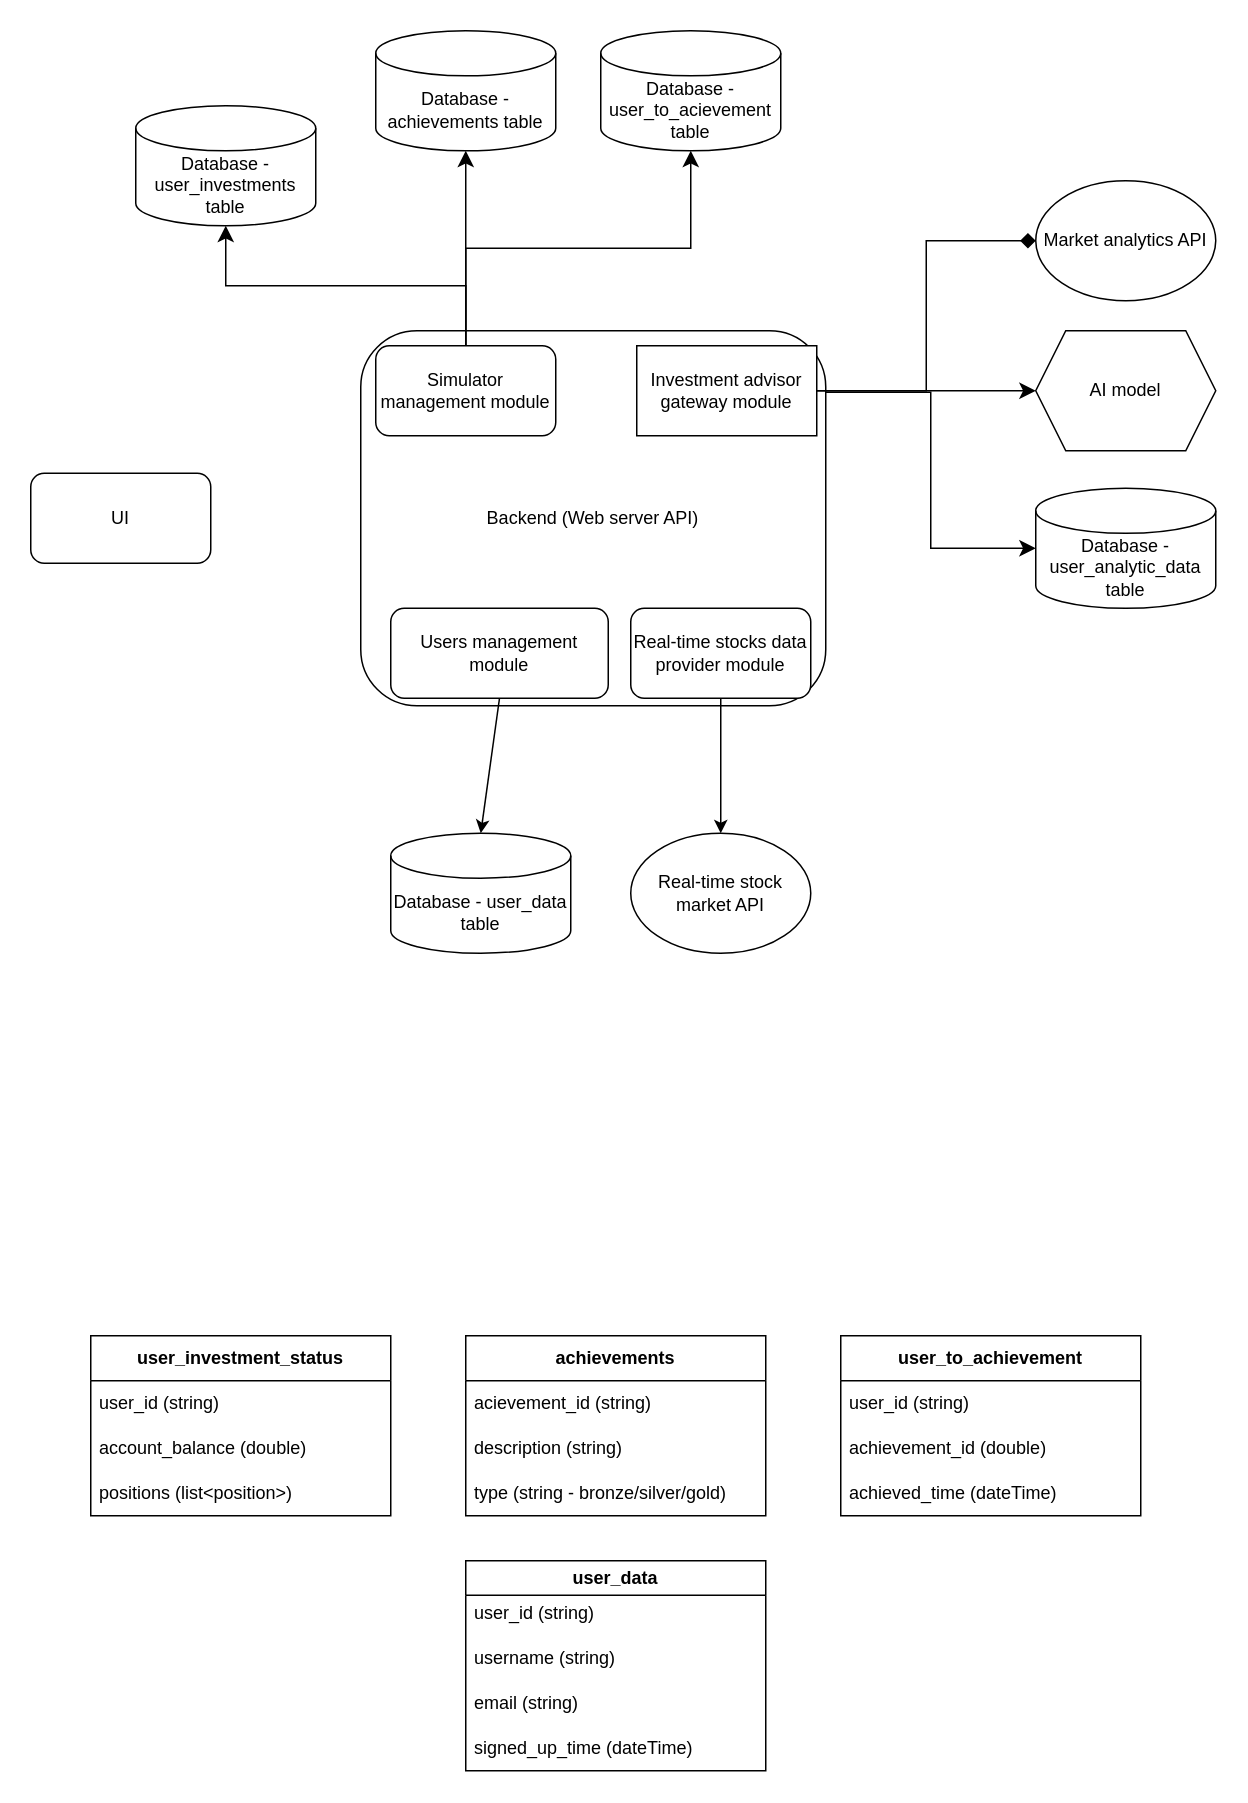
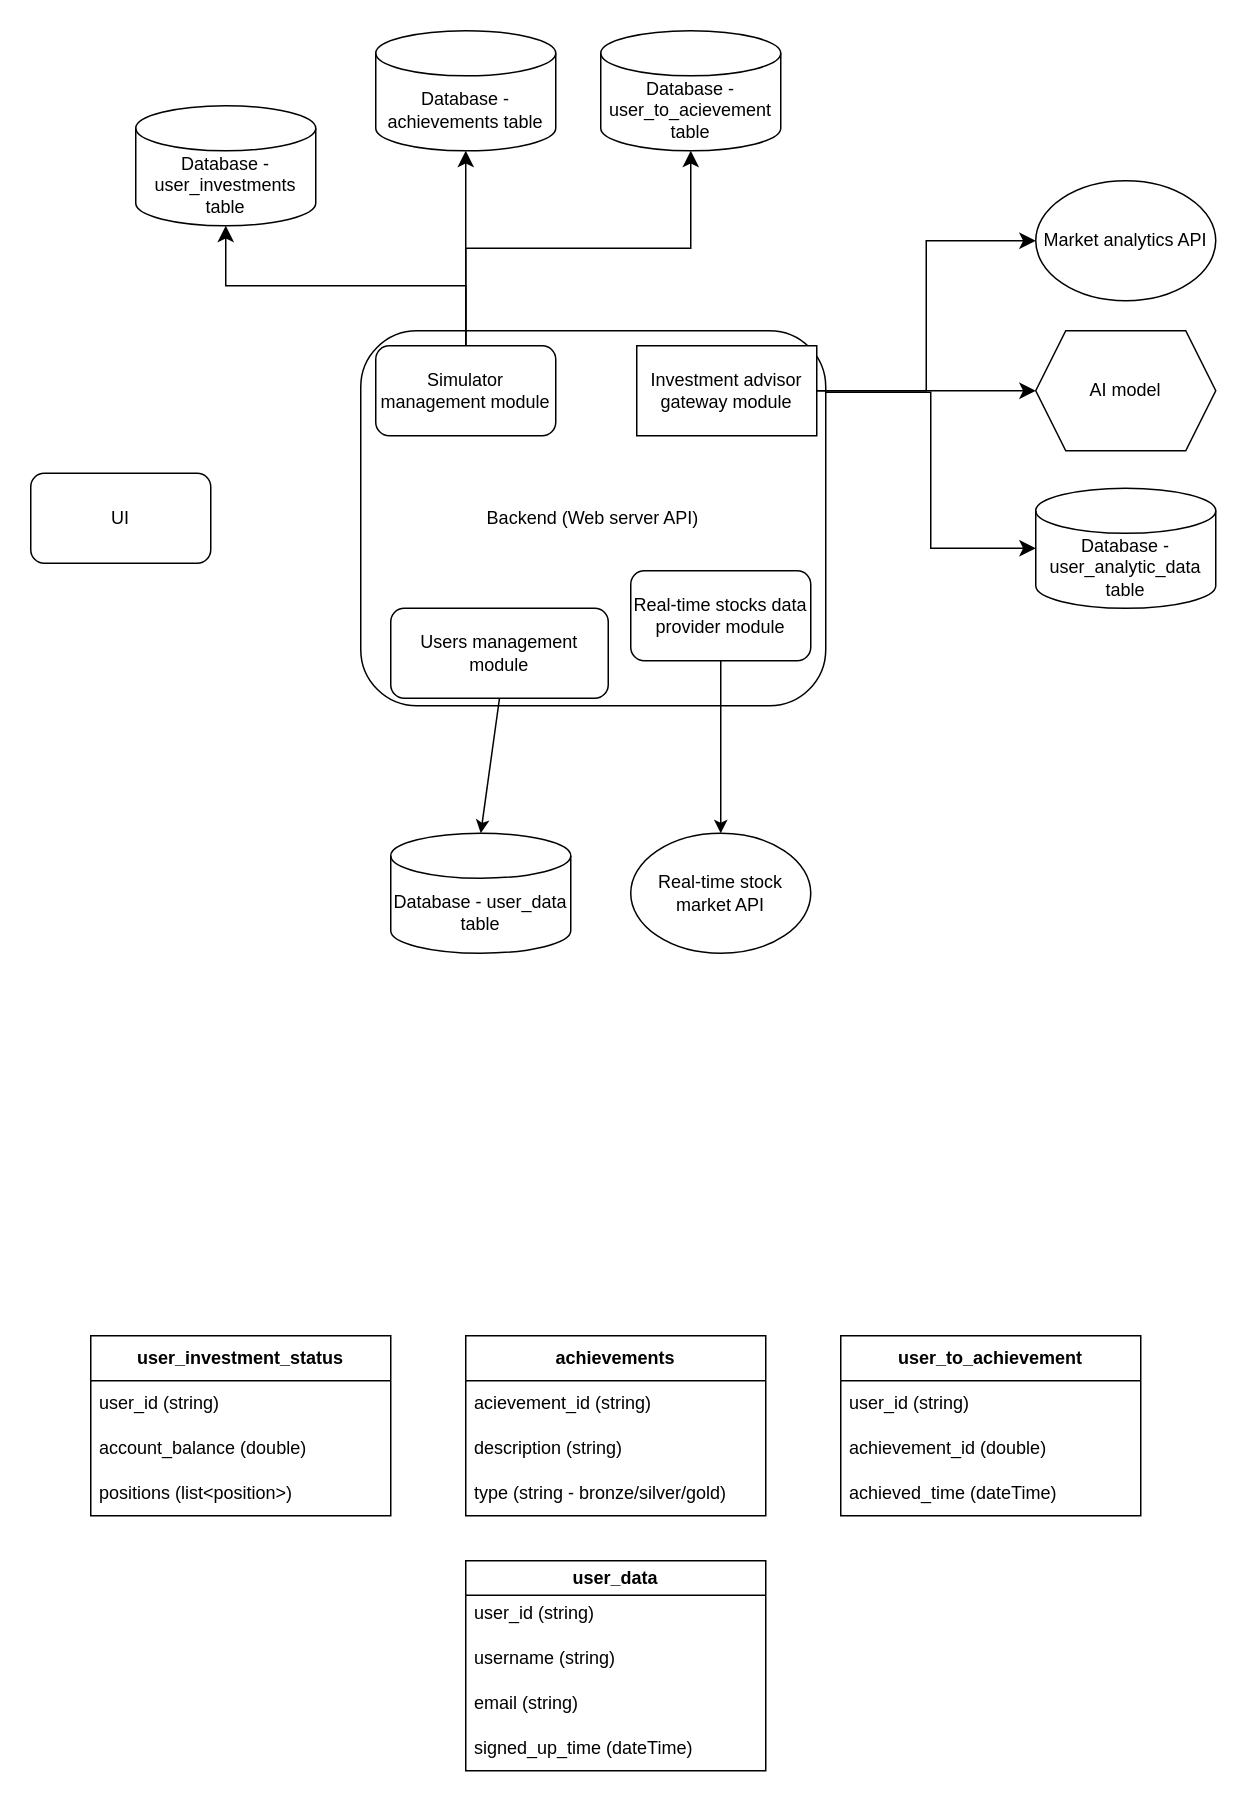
(1020, 241) -> (1021, 241)
(721, 653) -> (721, 616)
